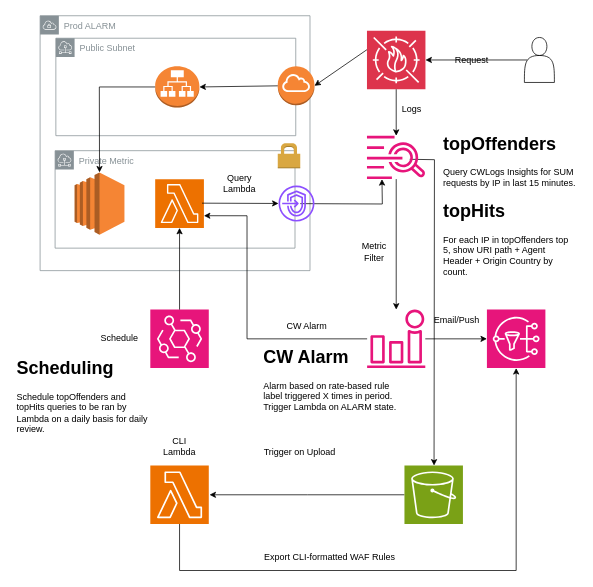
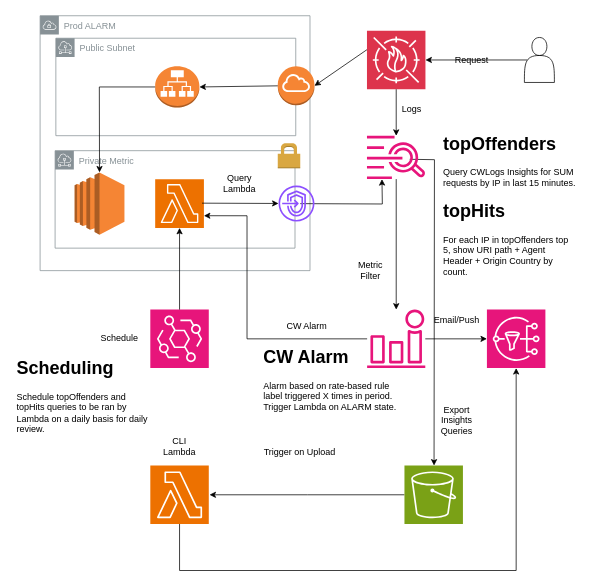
(375, 252) -> (371, 270)
none -> (457, 420)
(330, 558) -> none
